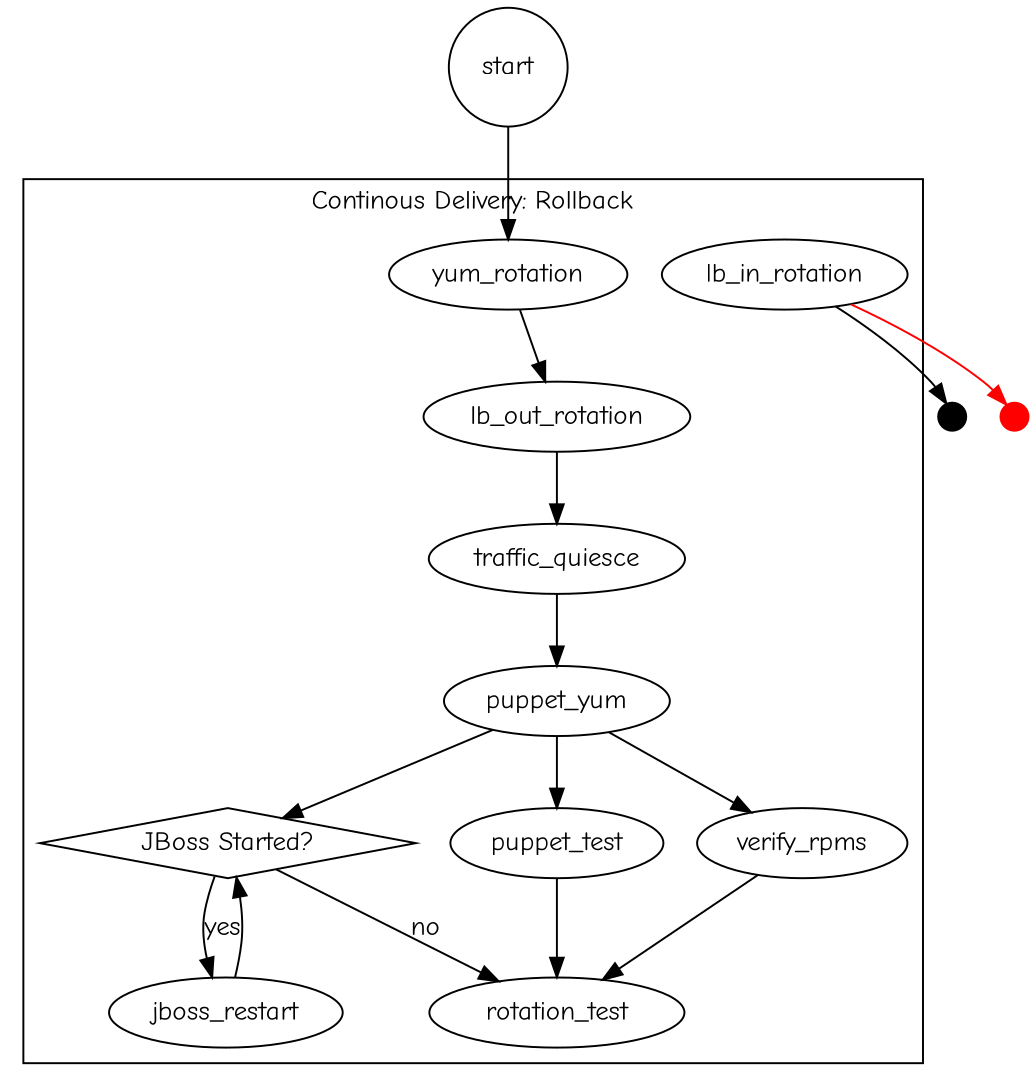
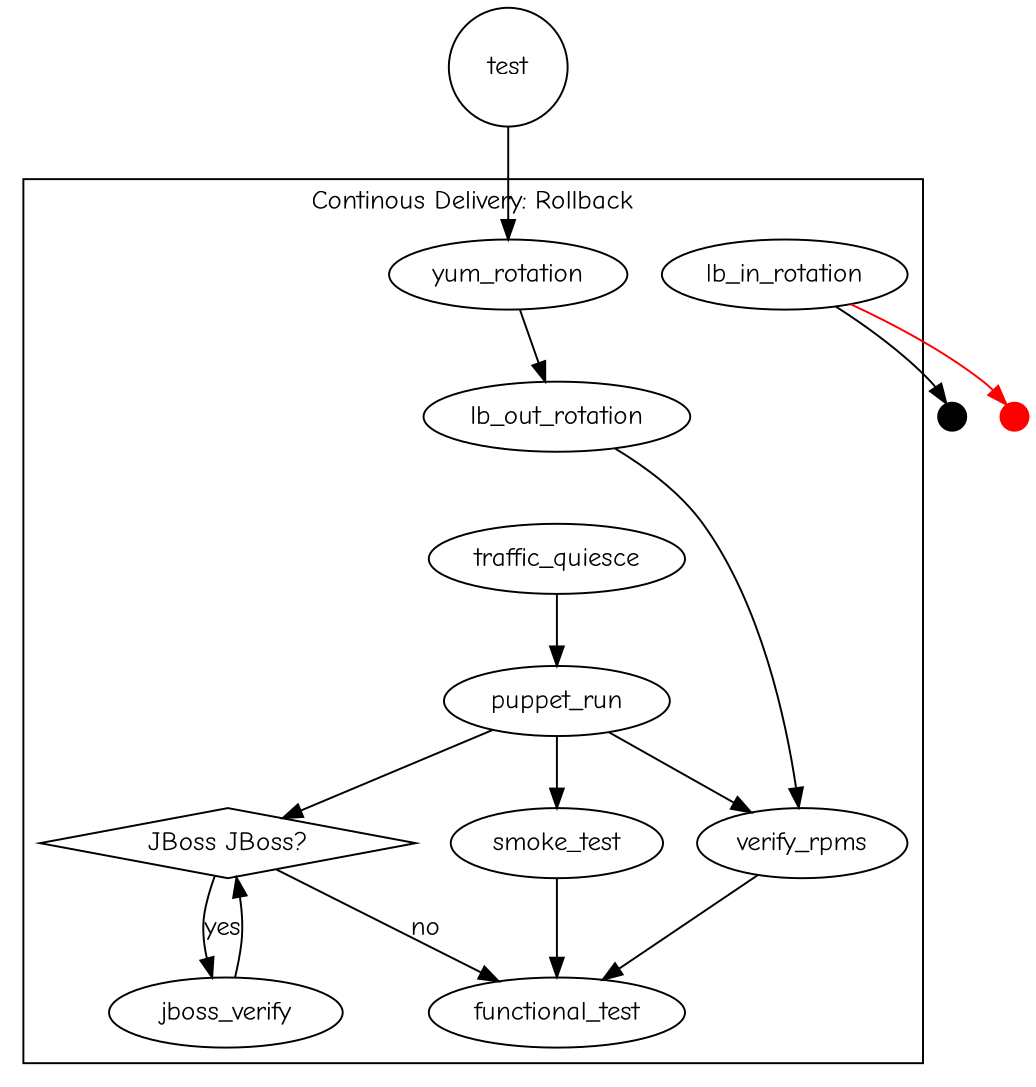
(508, 67) -> (508, 67)
(557, 478) -> (743, 596)
(557, 701) -> (557, 701)
(228, 843) -> (228, 843)
(557, 843) -> (557, 843)
(226, 1013) -> (226, 1013)
(557, 1013) -> (557, 1013)
